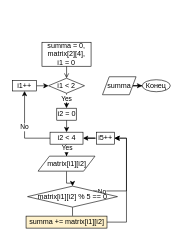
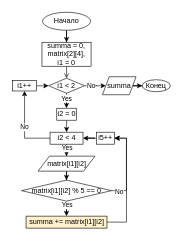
none -> (66, 21)
none -> (66, 38)
none -> (93, 86)
(72, 197) -> (66, 191)
